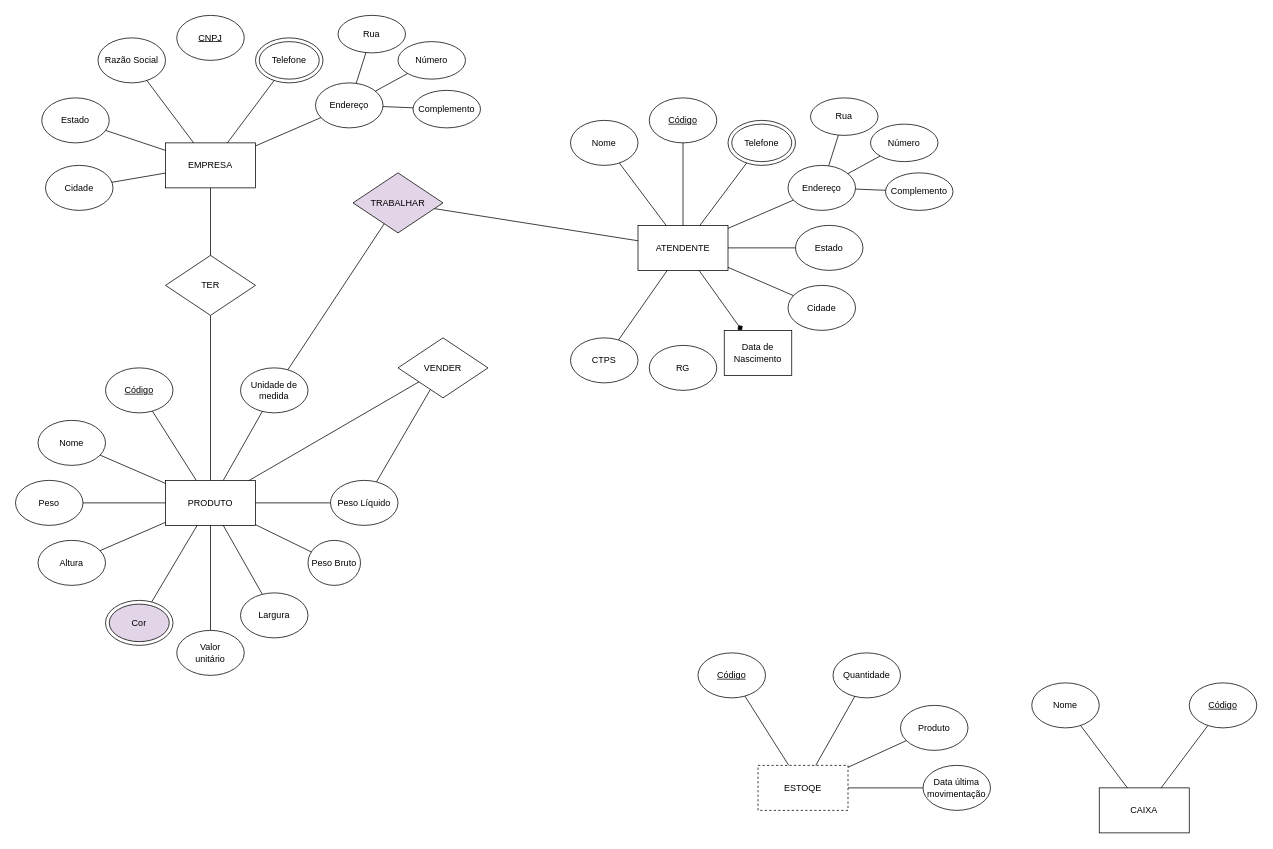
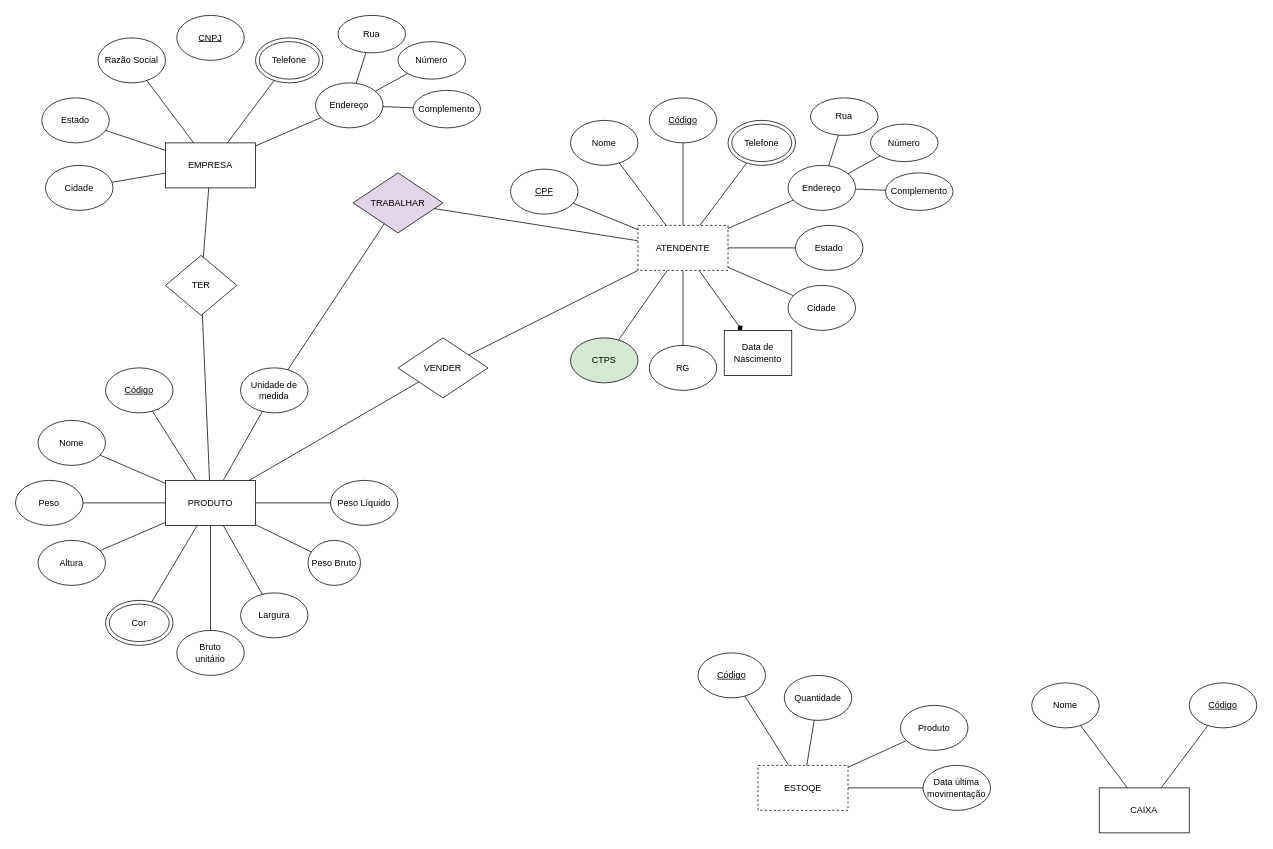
none -> (544, 192)
none -> (605, 216)
(683, 248) -> (683, 248)
none -> (683, 271)
(210, 285) -> (201, 285)
(604, 360) -> (604, 360)
(404, 435) -> (553, 313)
(139, 623) -> (139, 623)
(210, 653) -> (210, 653)
(867, 675) -> (818, 698)
